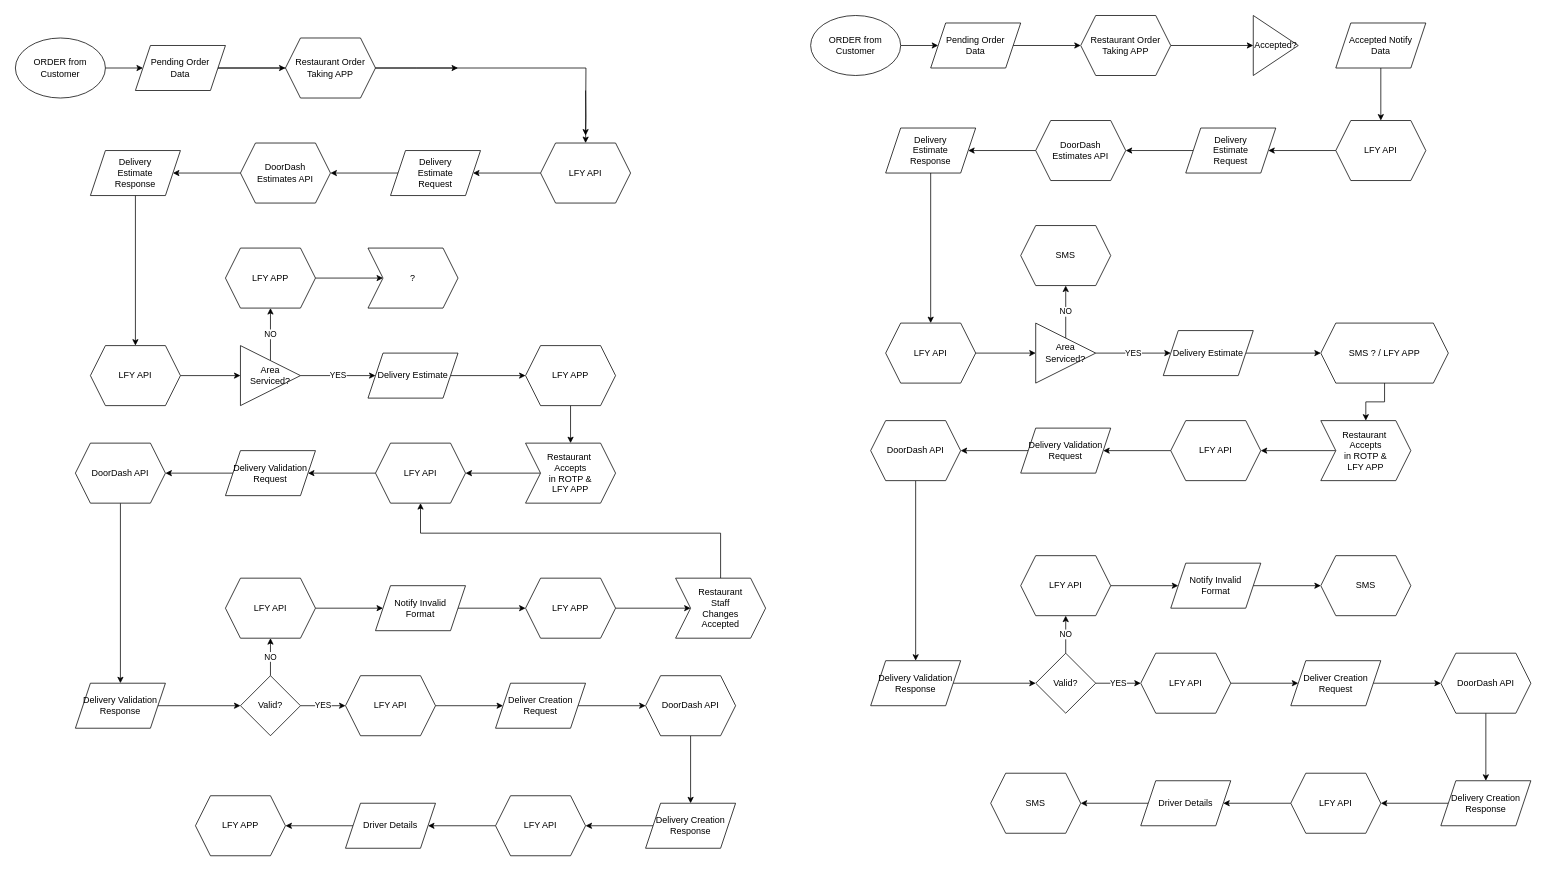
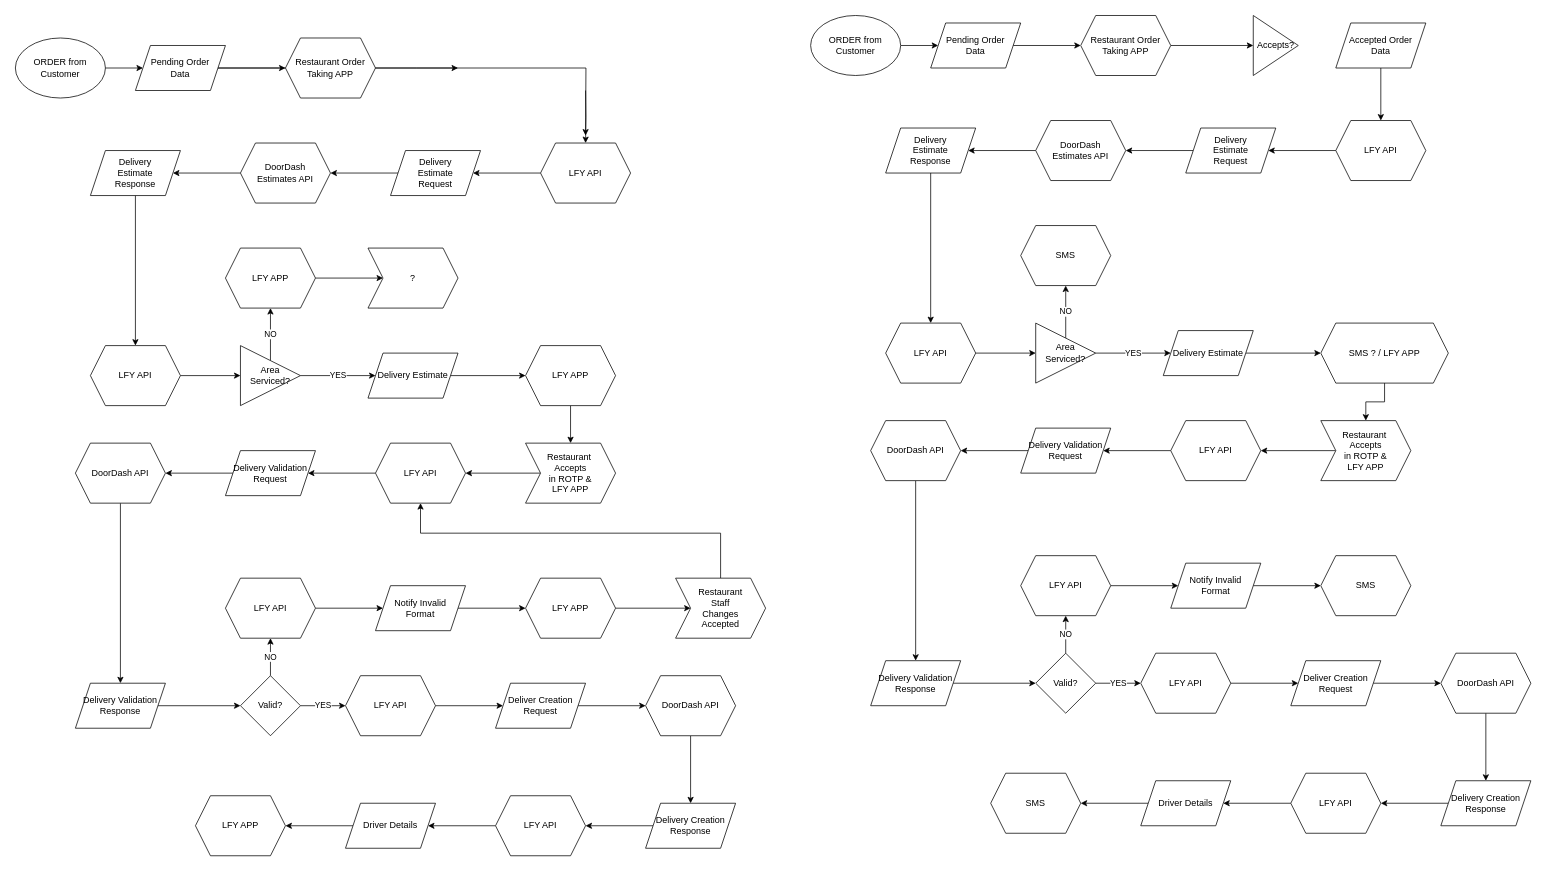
(1275, 45) -> (1275, 45)
(1380, 45) -> (1380, 45)
